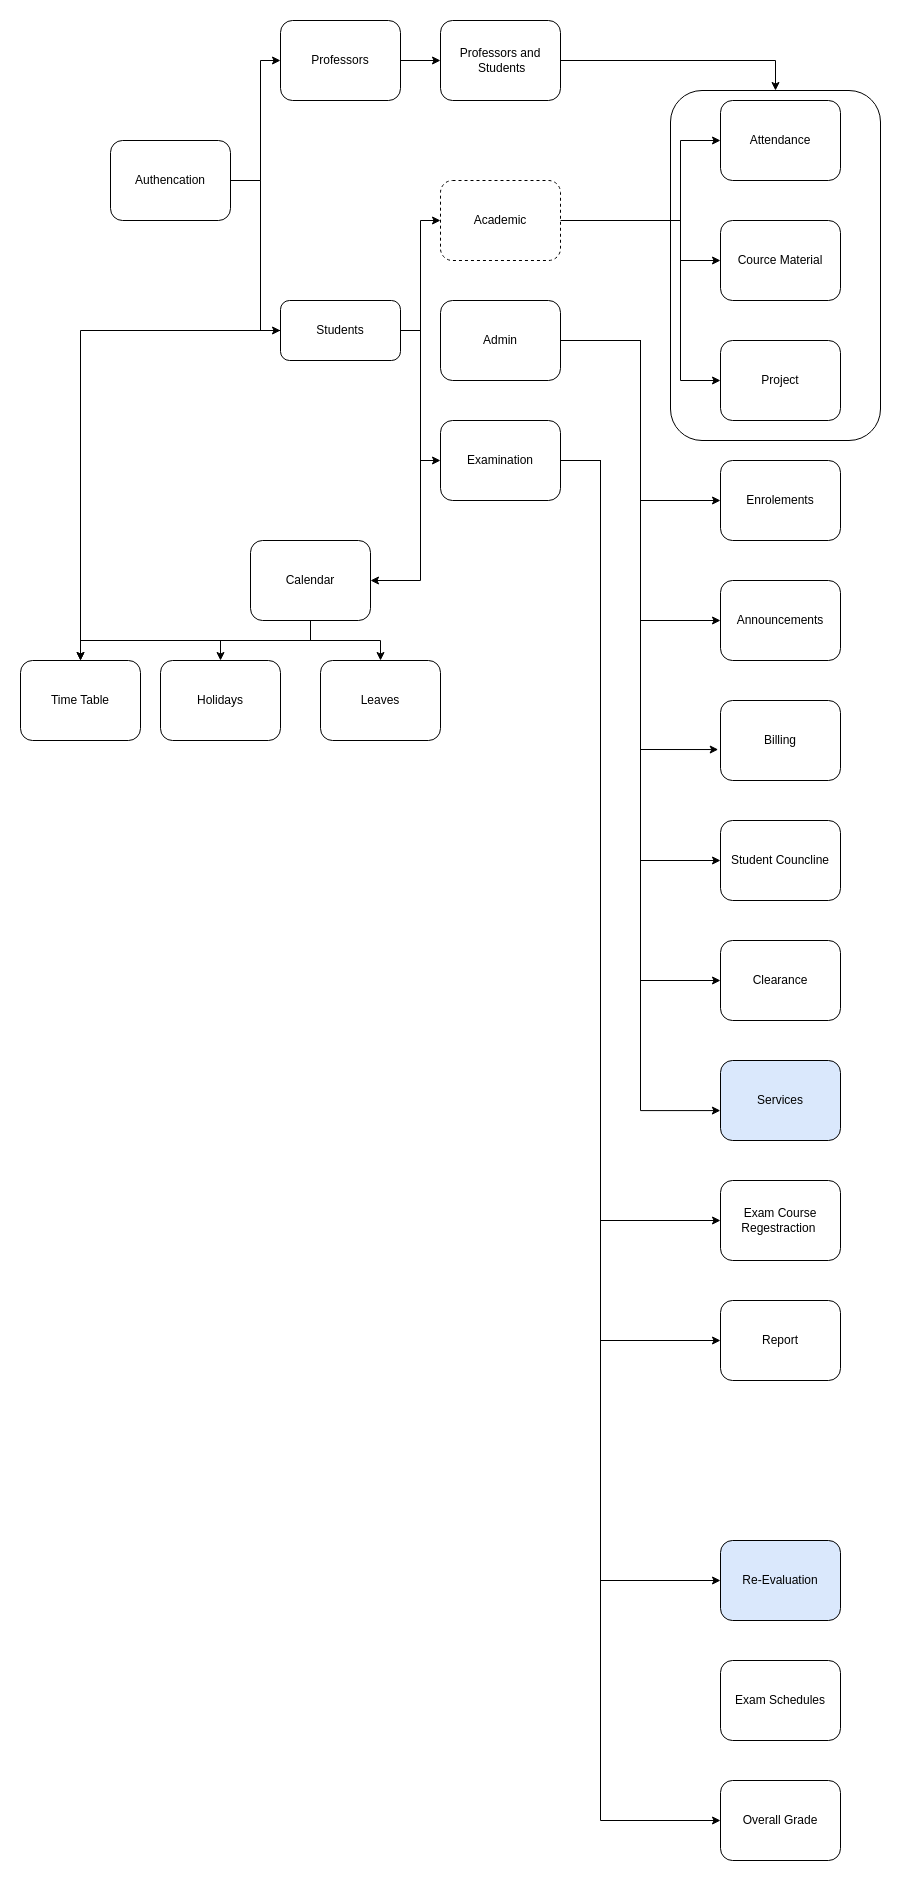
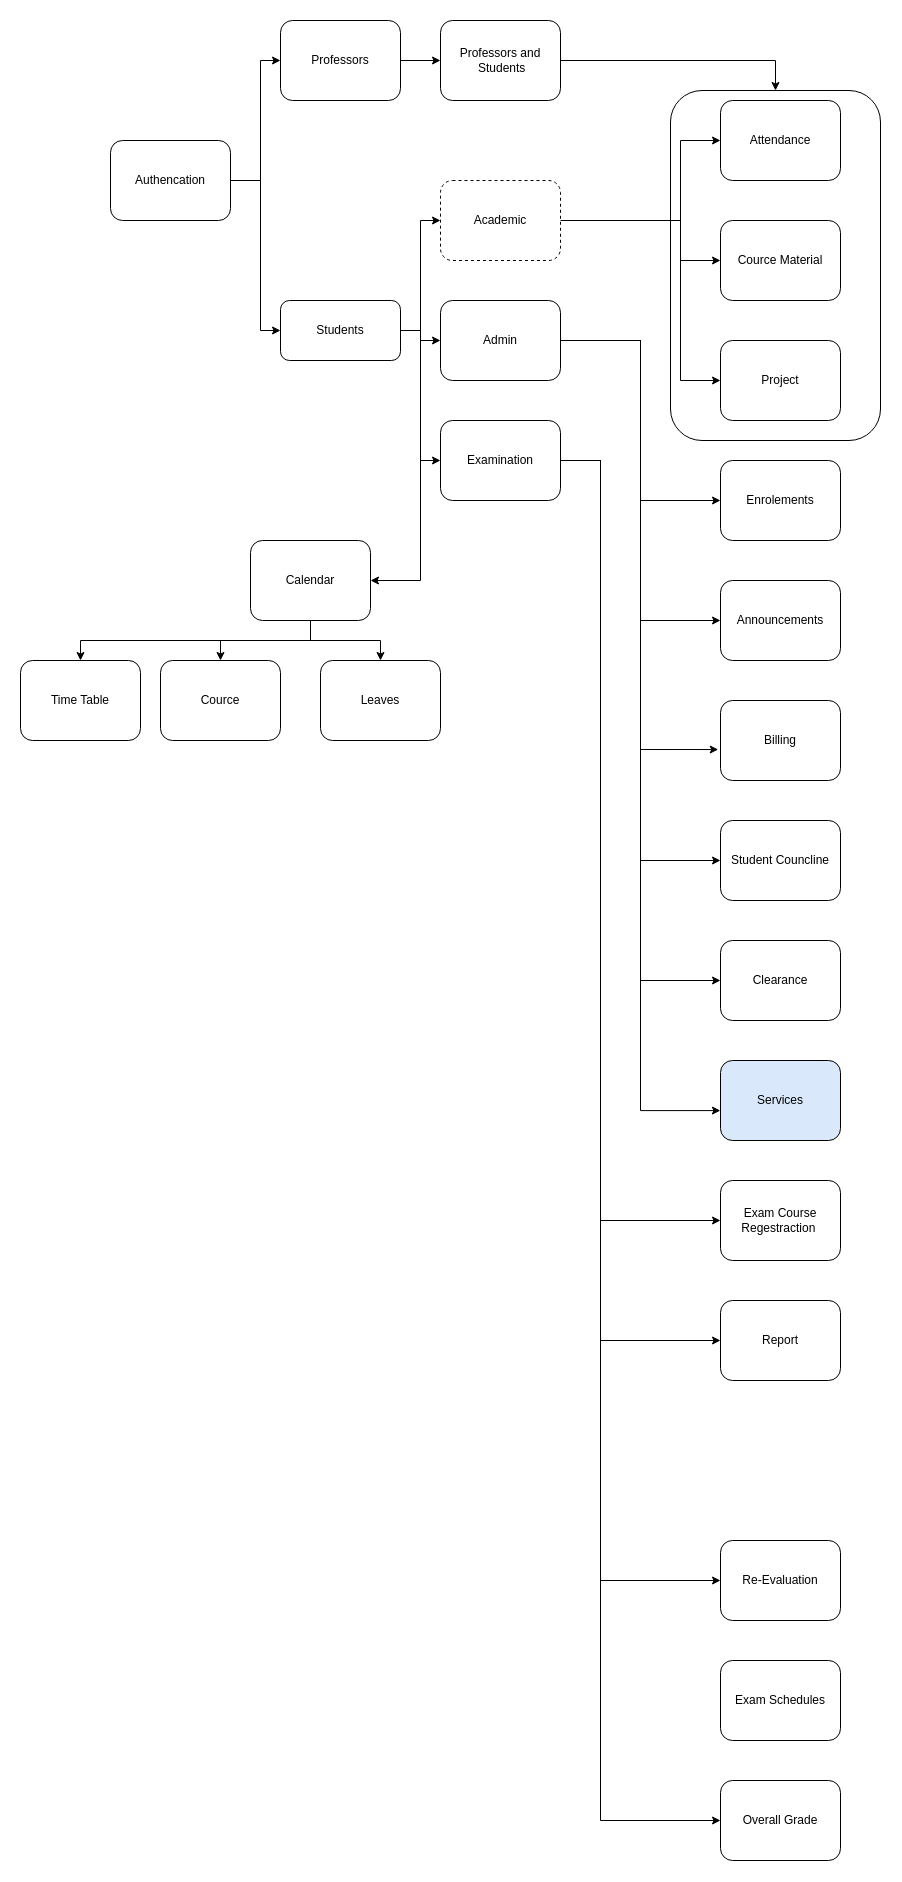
(81, 395) -> (428, 341)
(221, 701) -> (221, 701)
(781, 1581) -> (781, 1581)
